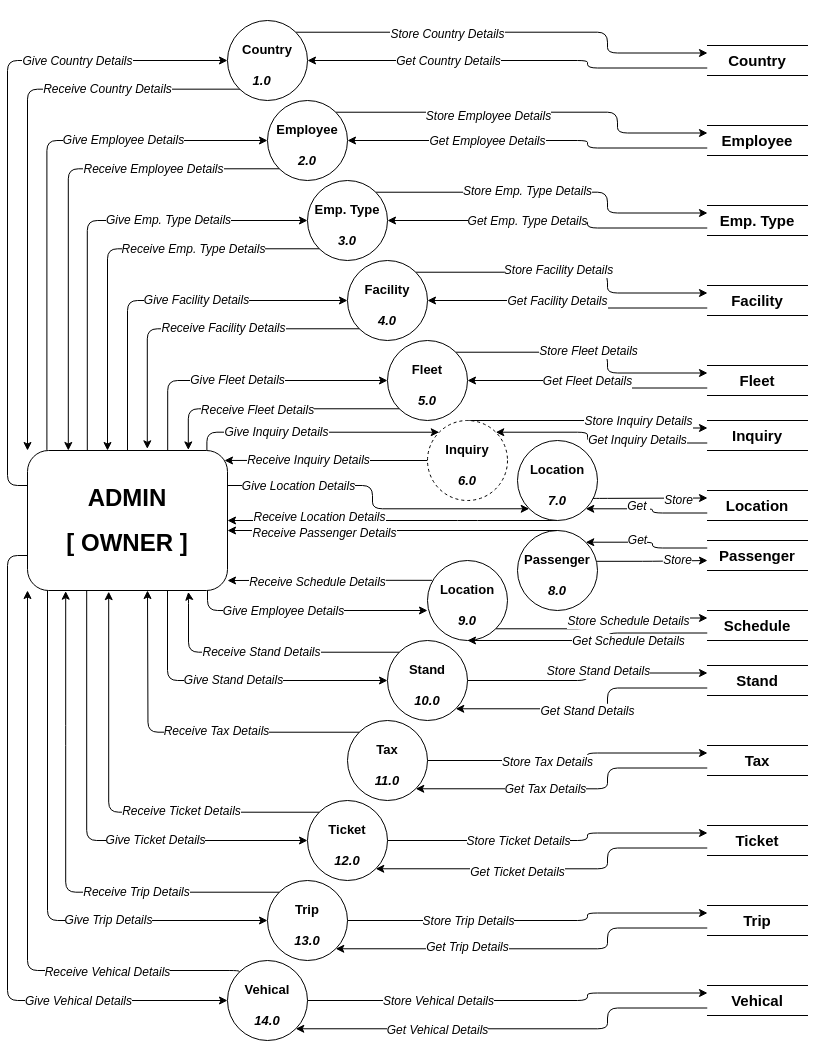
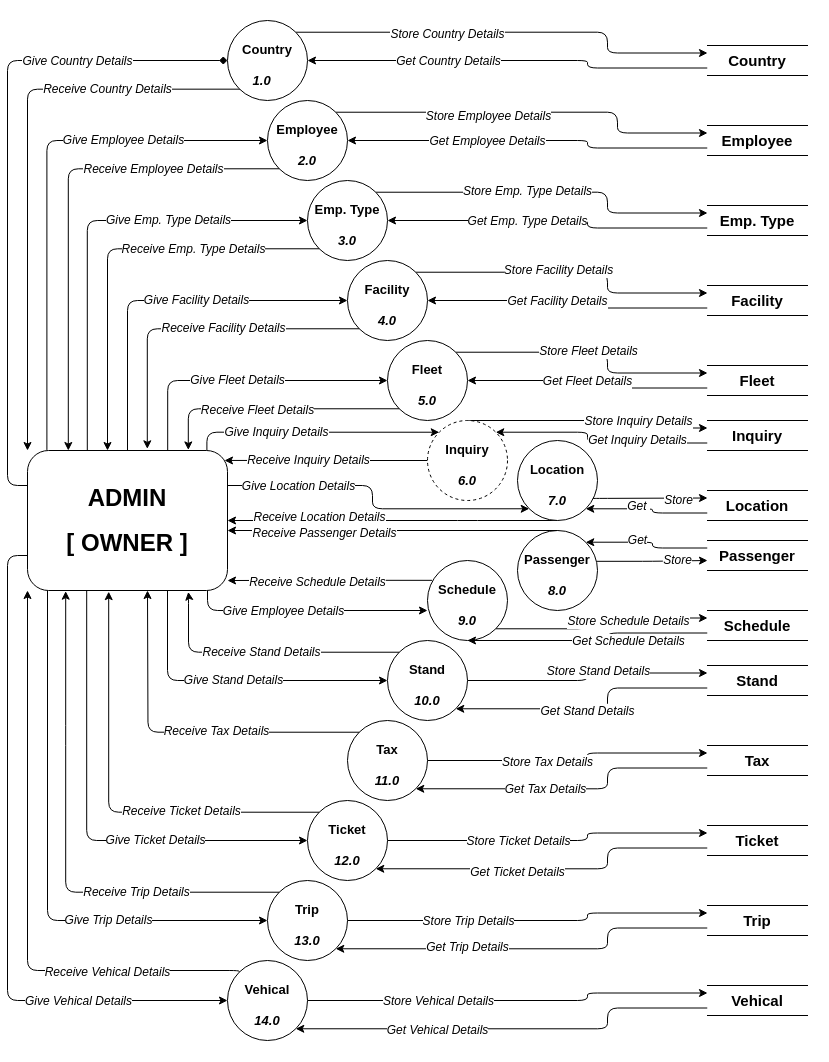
(219, 61) -> (219, 61)
(468, 606) -> (468, 606)
